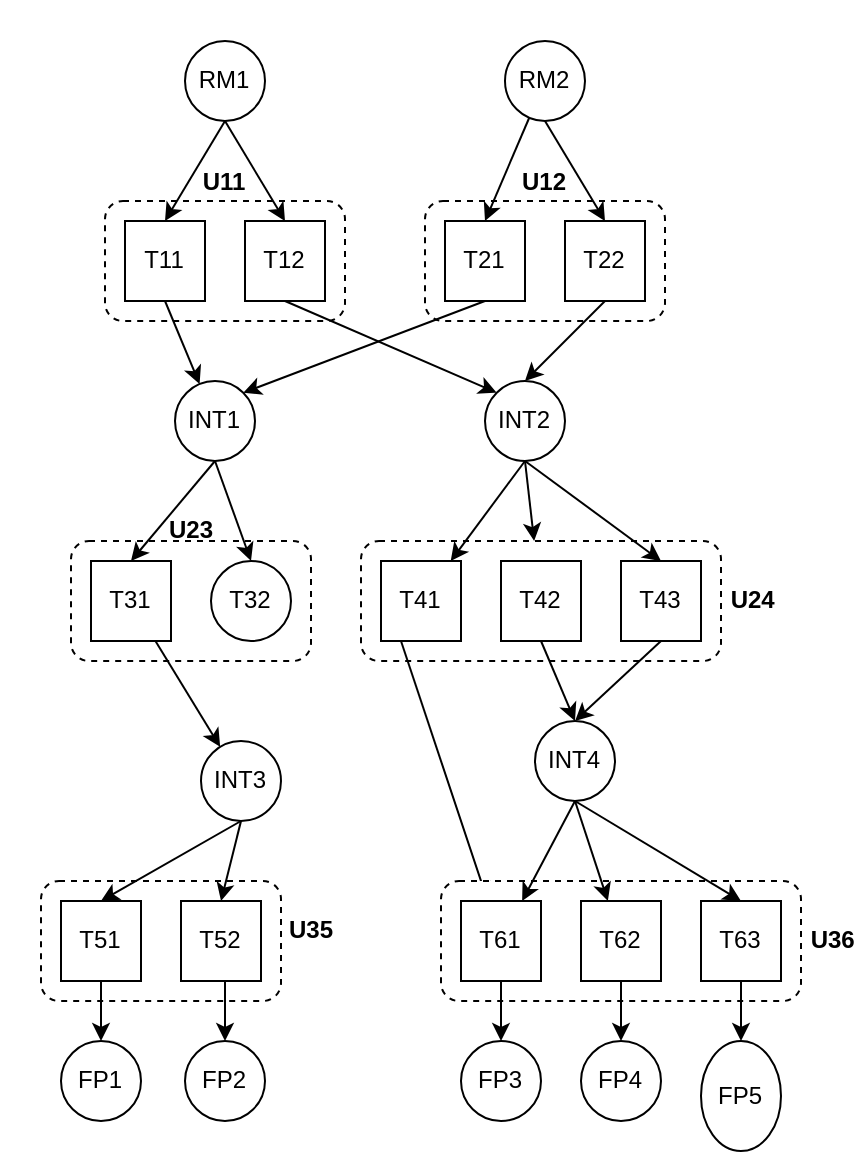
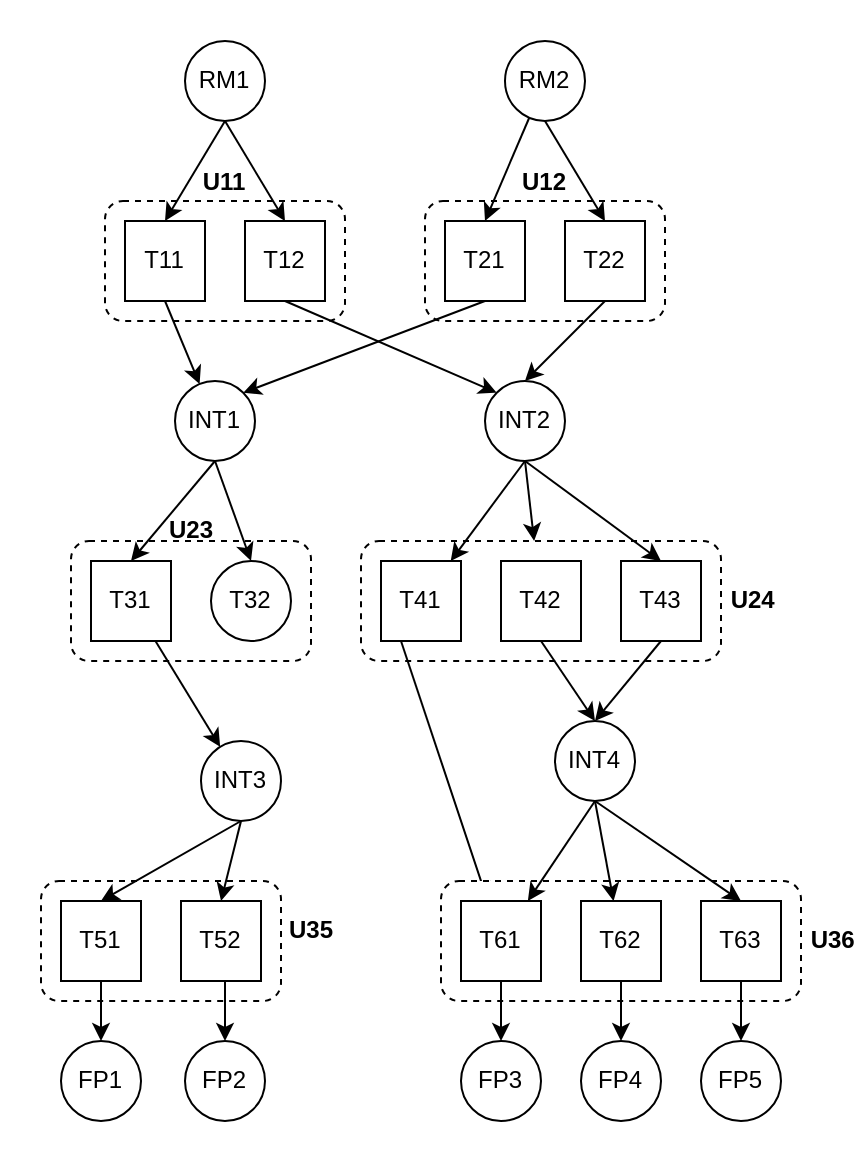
(575, 761) -> (595, 761)
(741, 1096) -> (741, 1081)
